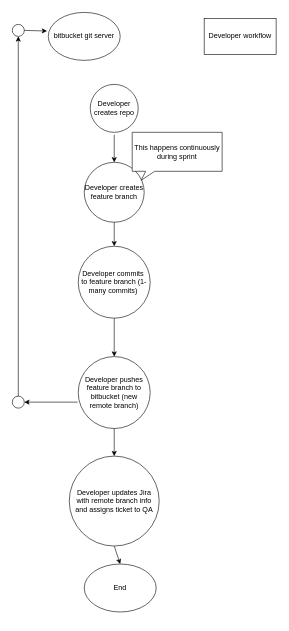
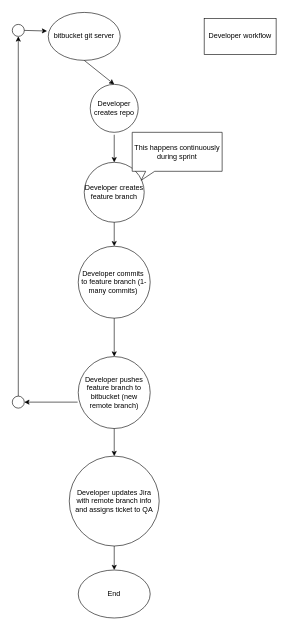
none -> (98, 71)
(120, 588) -> (114, 594)
